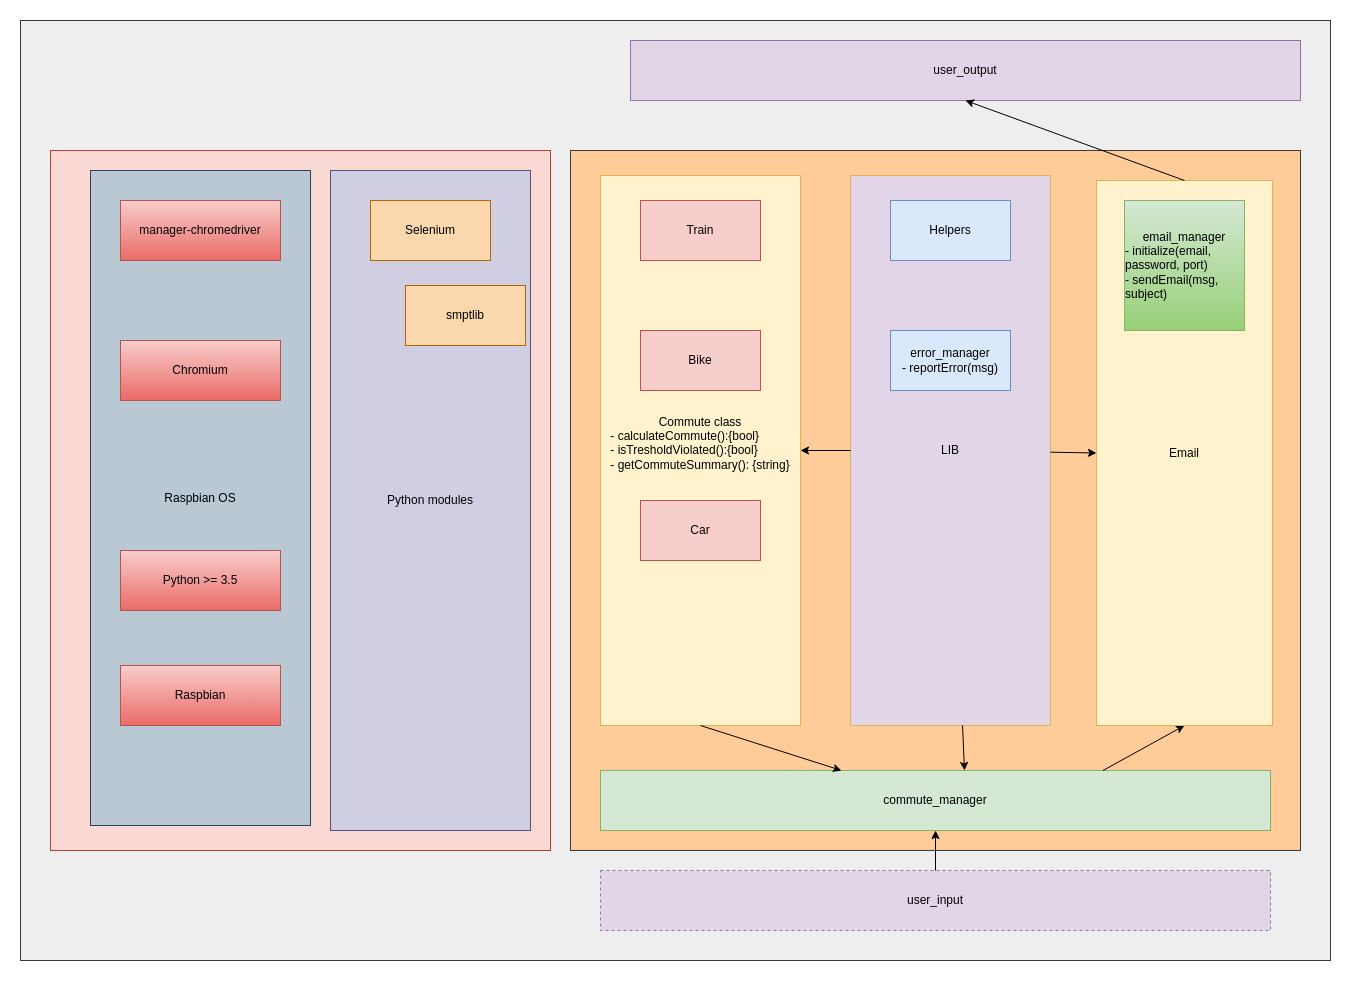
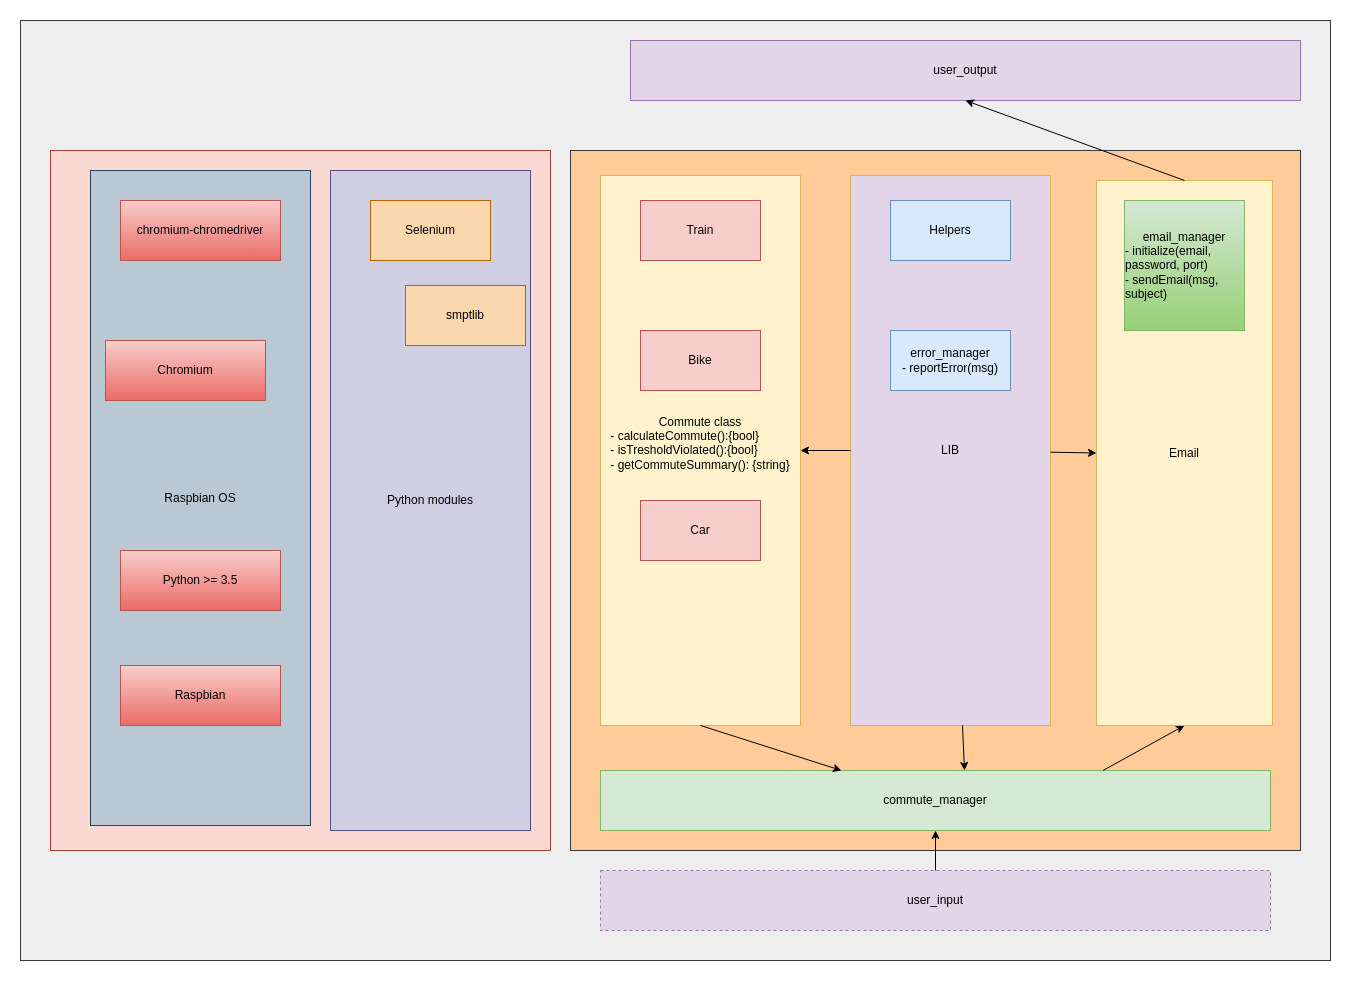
(201, 231) -> (201, 231)
(201, 371) -> (186, 371)
